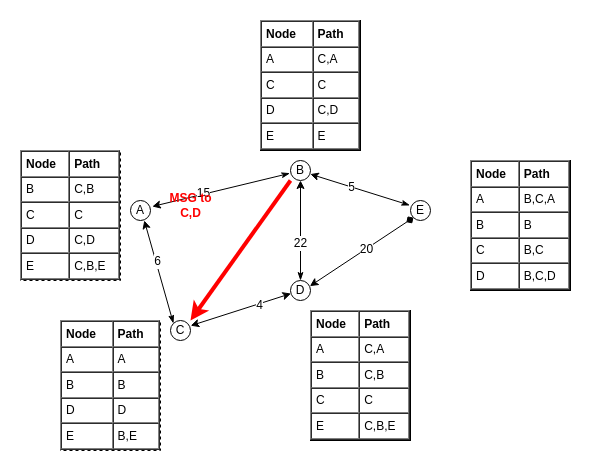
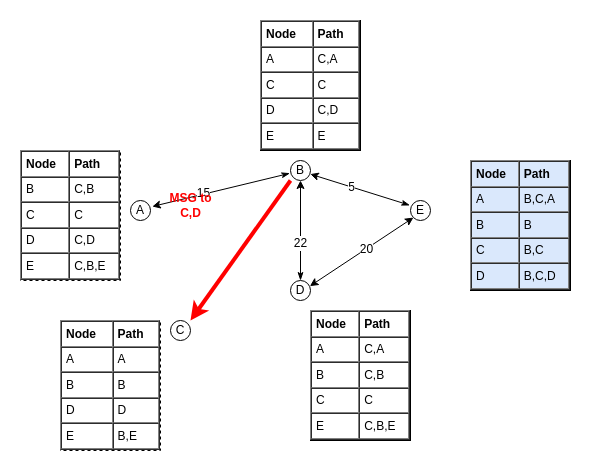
(406, 222) -> (406, 222)
(521, 226) -> (521, 226)
(159, 272) -> none
(241, 310) -> none
